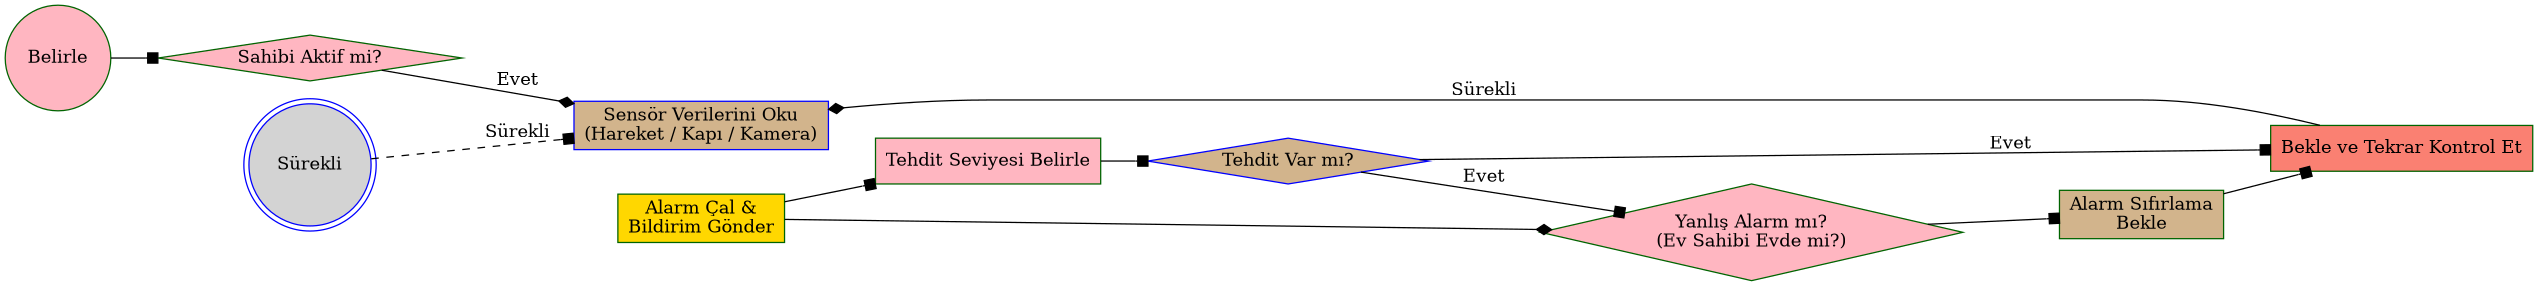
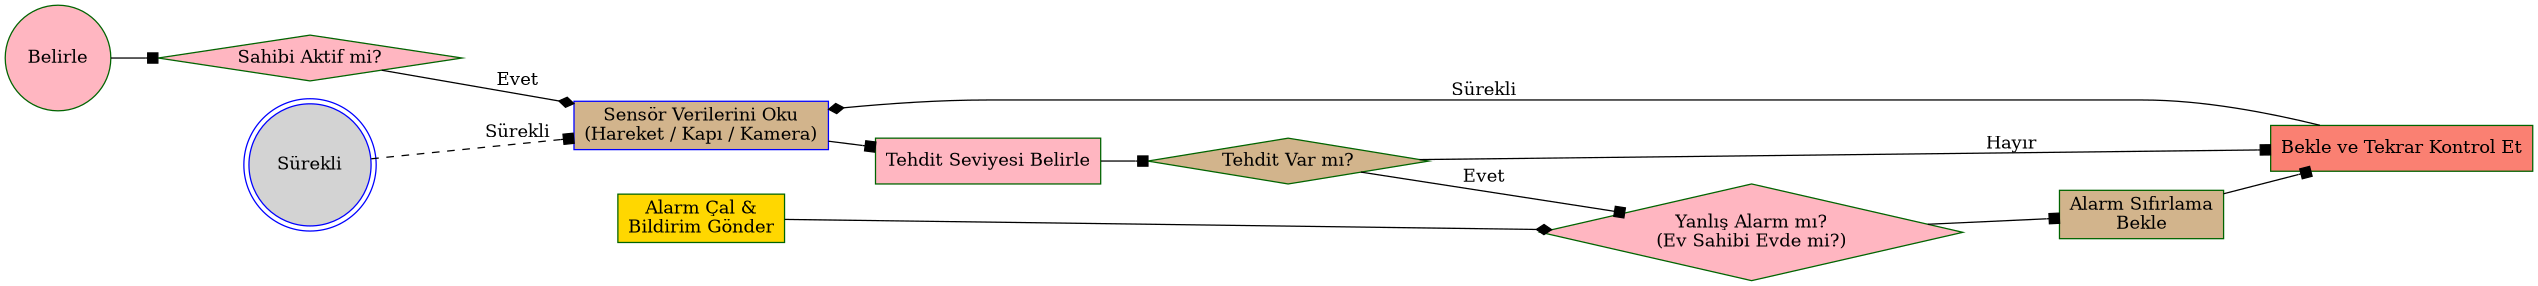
(2011, 144) -> (2011, 144)
(1288, 161) -> (1288, 161)
(824, 194) -> (846, 143)
